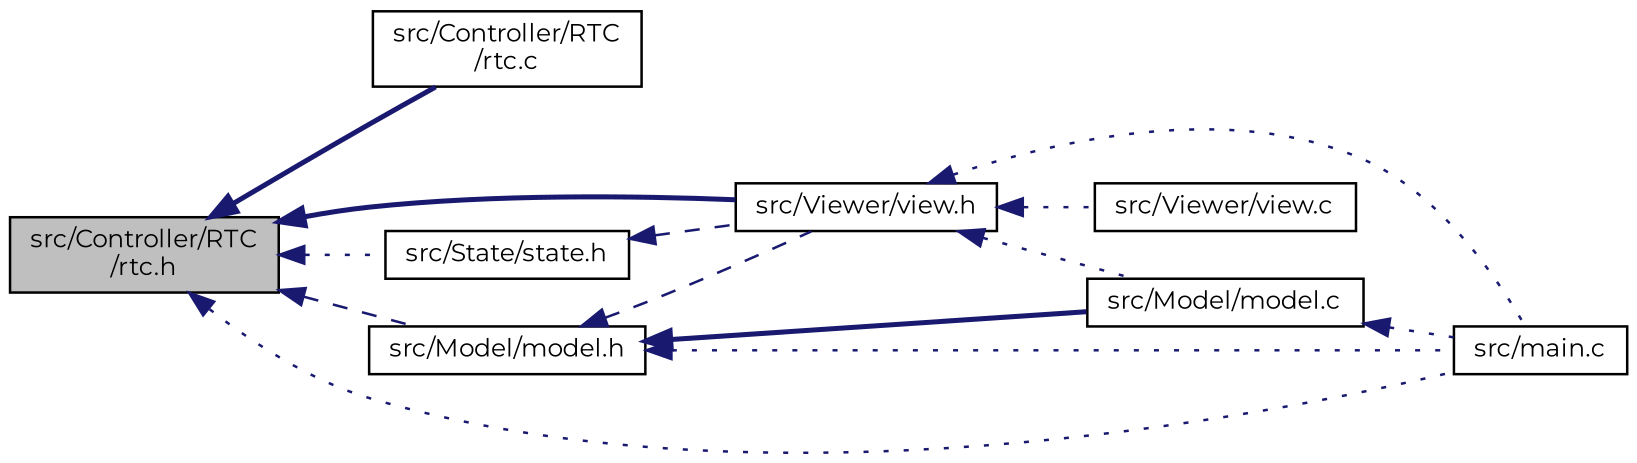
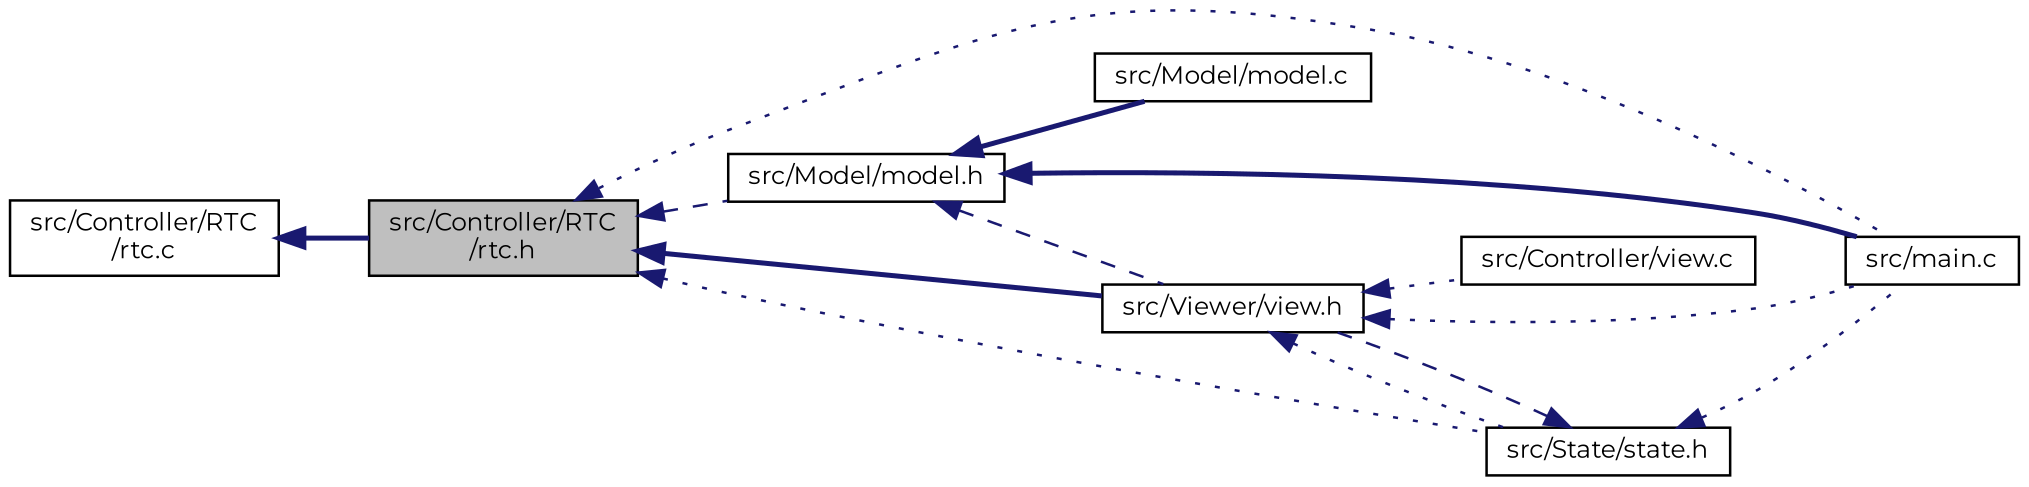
(334, 145) -> (336, 238)
(1225, 207) -> (1608, 261)
(1058, 258) -> (1398, 388)
(1422, 332) -> (1807, 359)
(1063, 350) -> (1446, 182)
